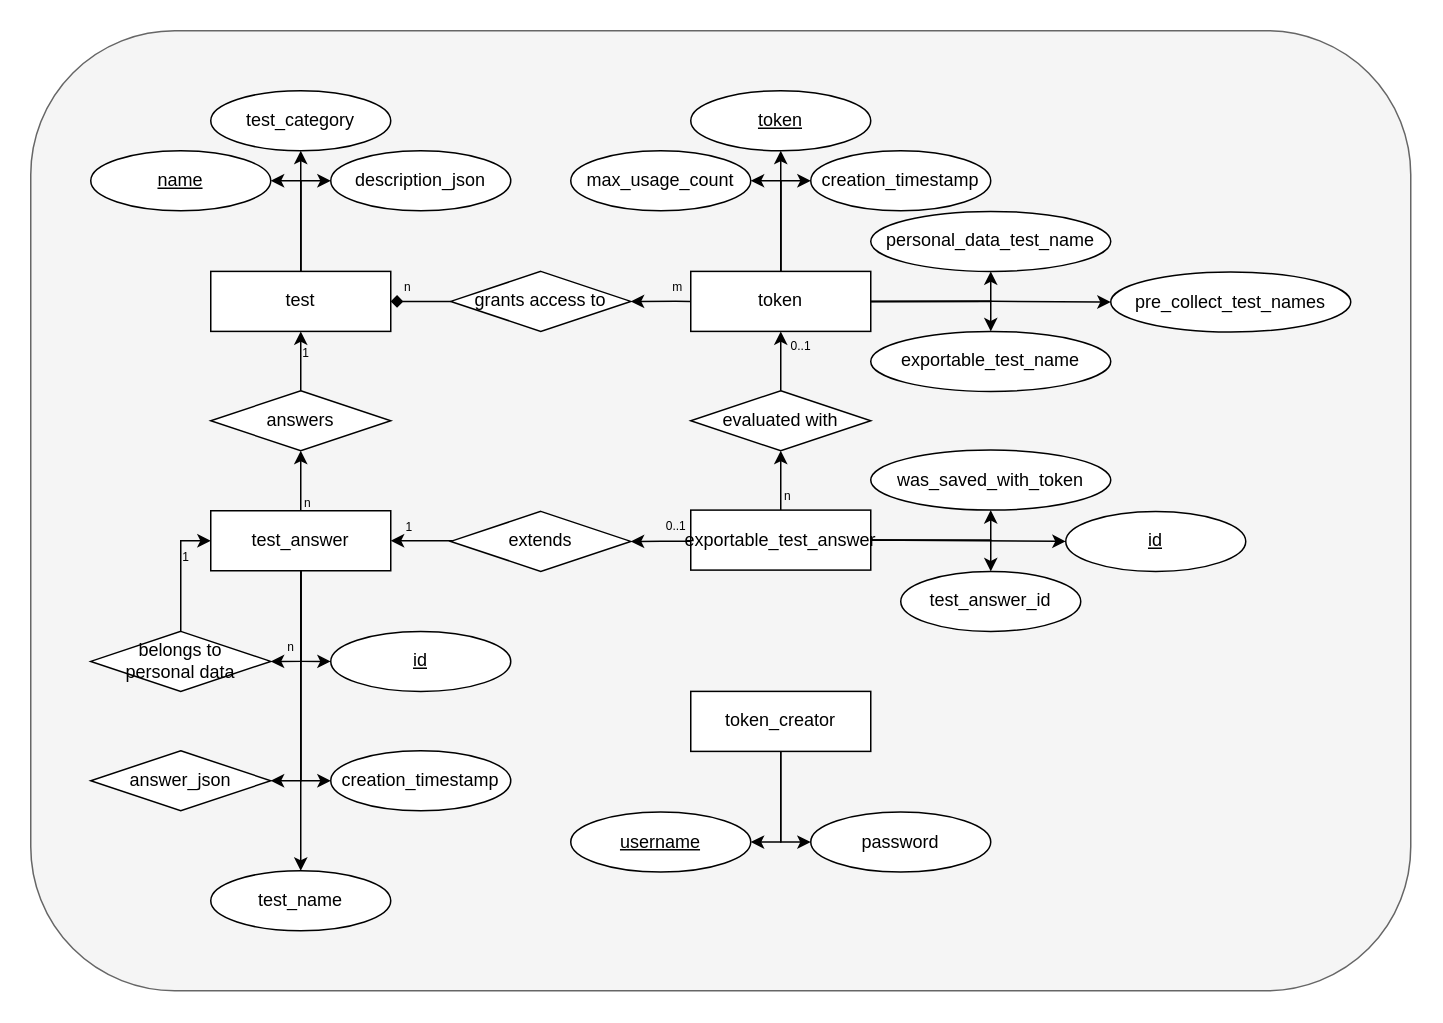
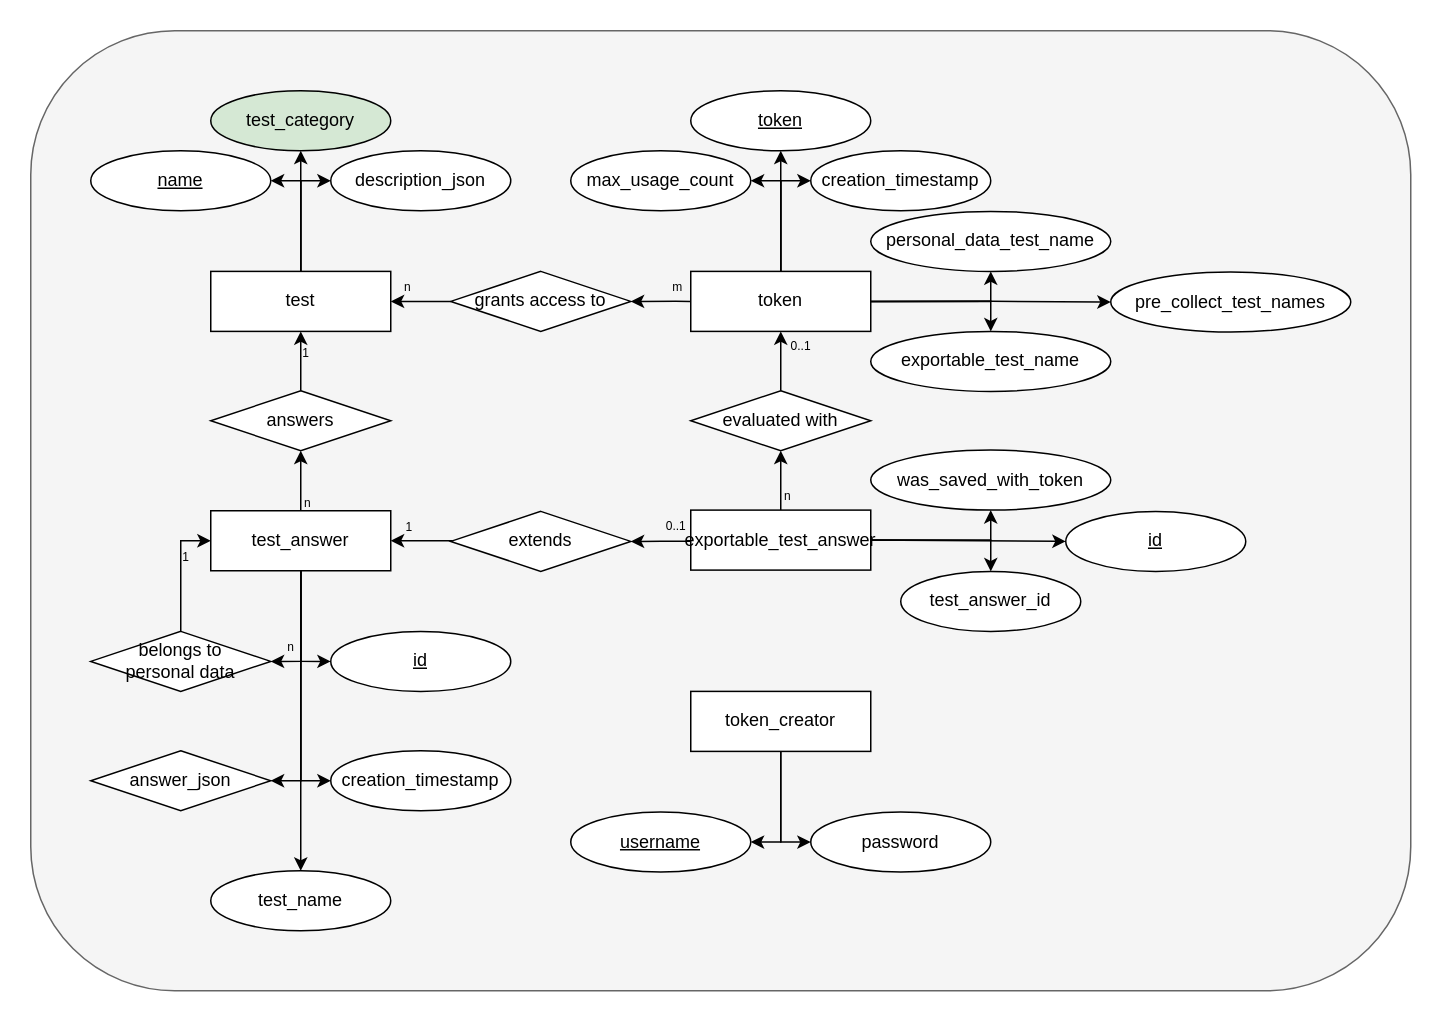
(301, 121) -> (301, 121)
(403, 301) -> (402, 301)
